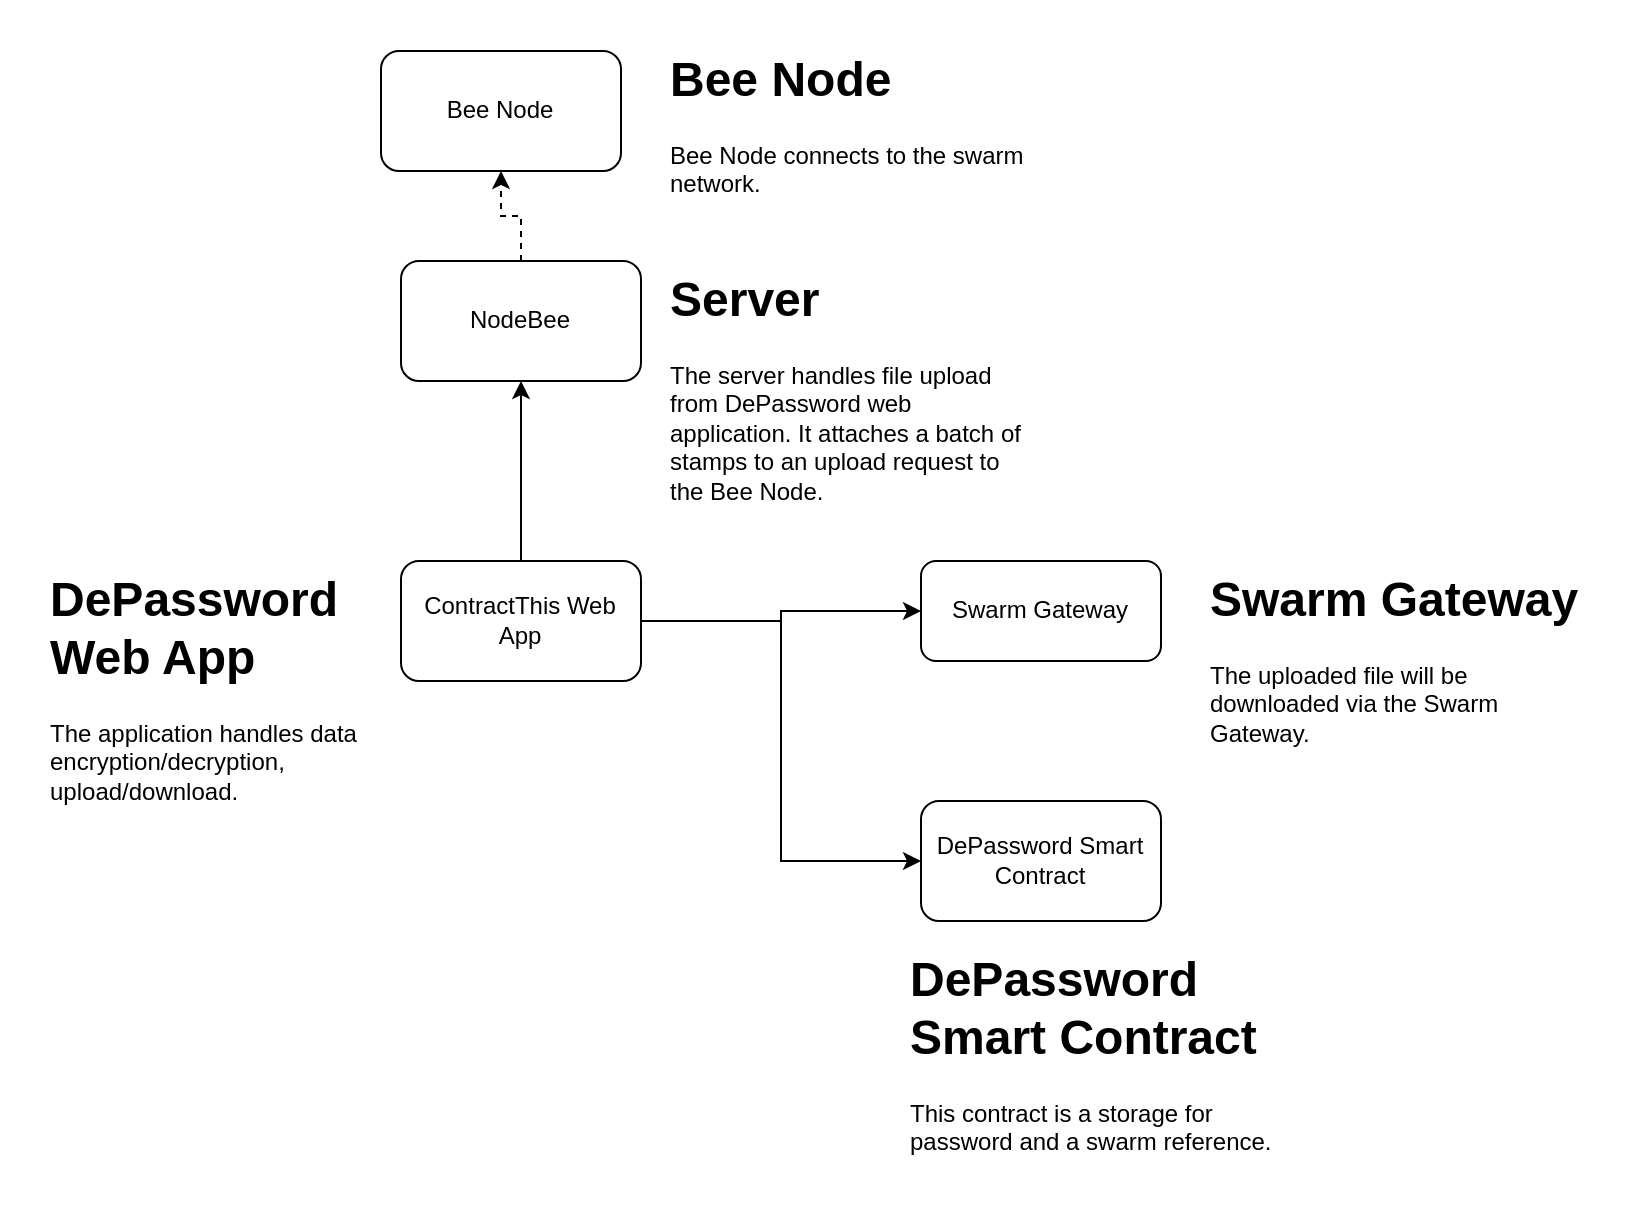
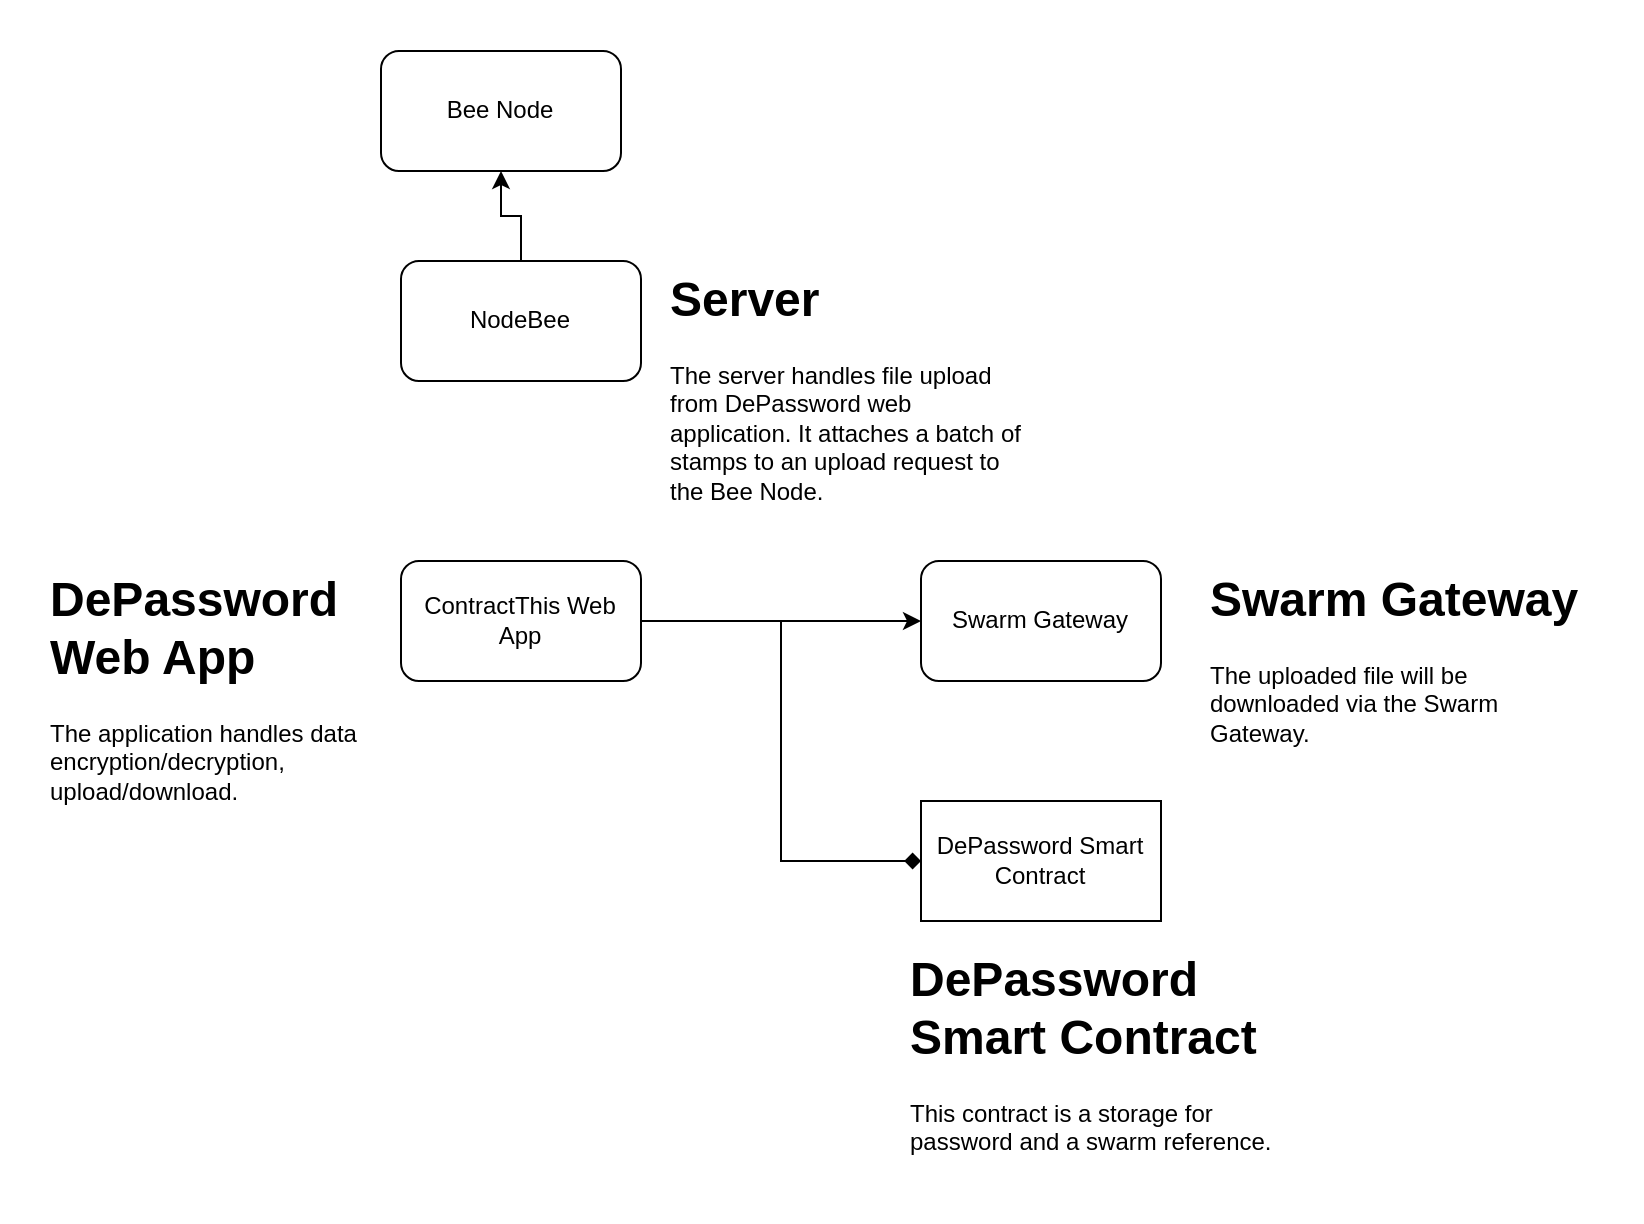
(851, 131) -> none
(516, 216) -> (516, 216)
(521, 478) -> none
(1041, 611) -> (1041, 621)
(905, 861) -> (904, 861)
(1041, 861) -> (1041, 861)
